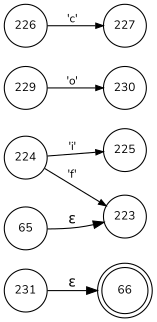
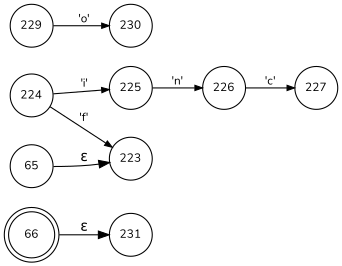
none -> (174, 88)
(67, 291) -> (79, 235)
